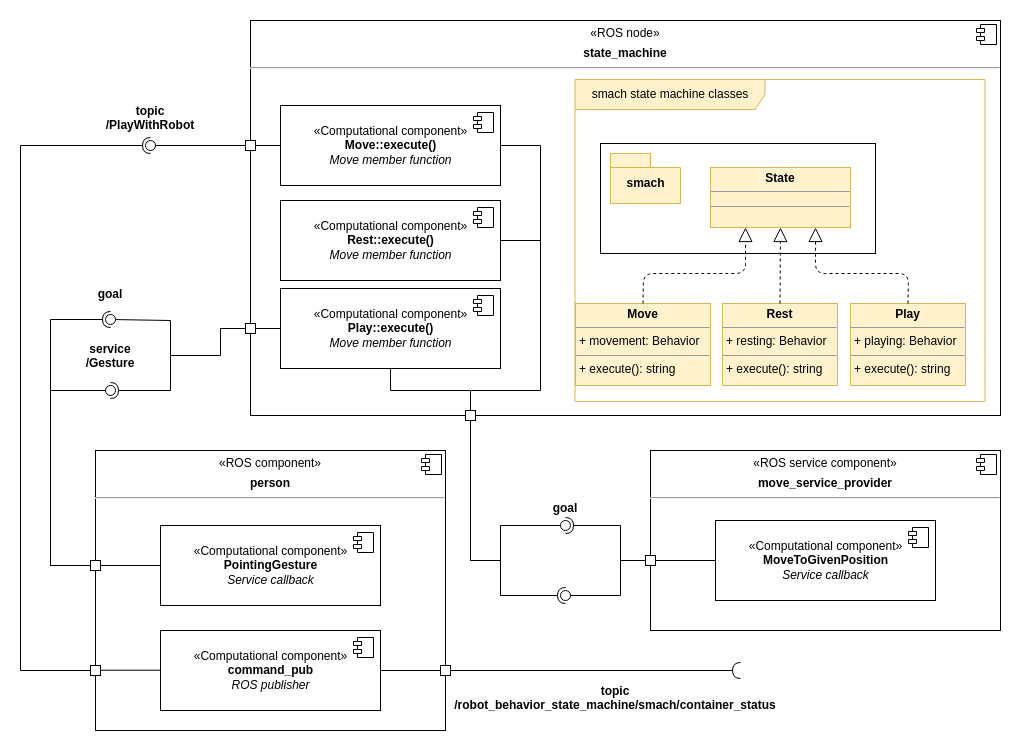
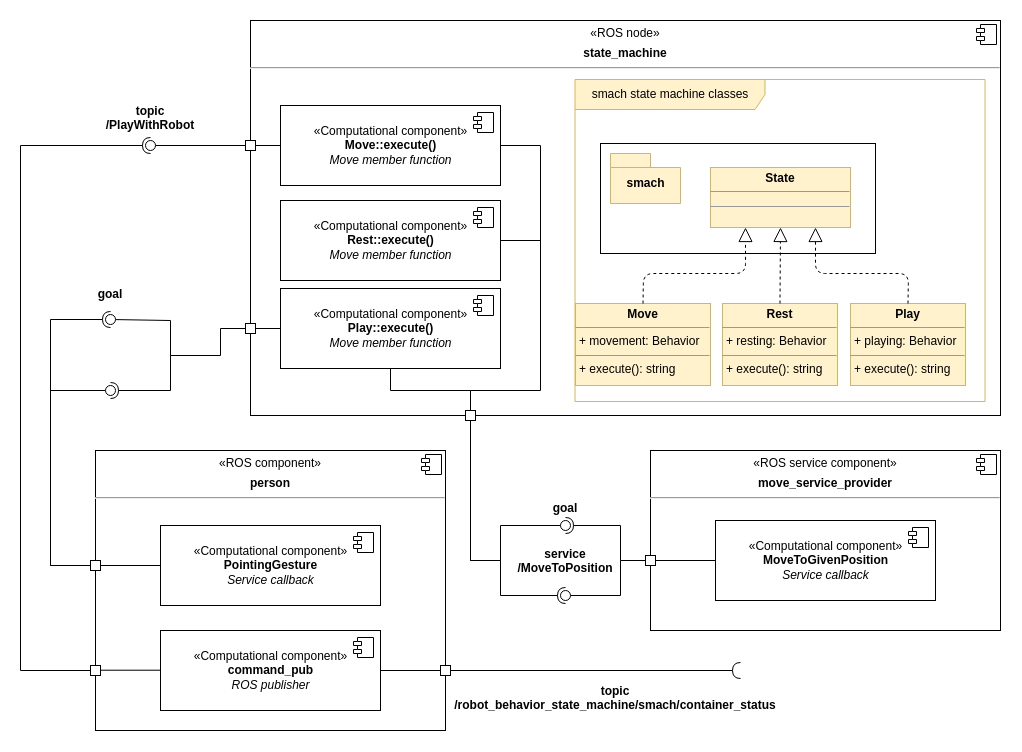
(111, 356) -> none
none -> (566, 561)
